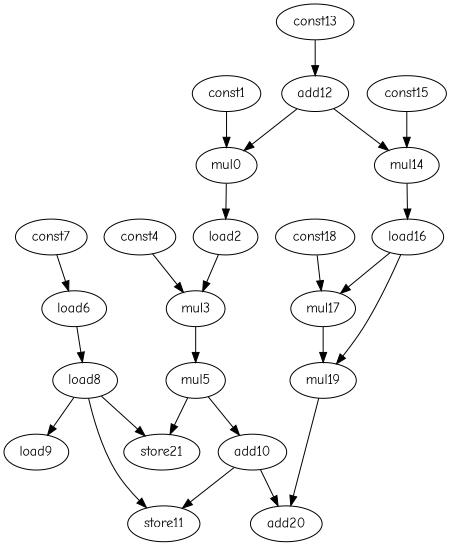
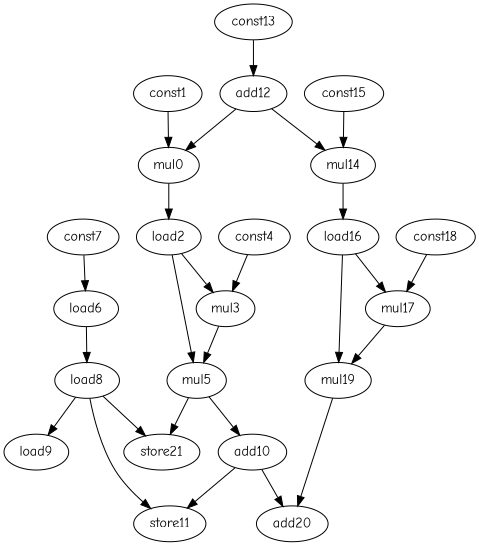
none -> (182, 304)
